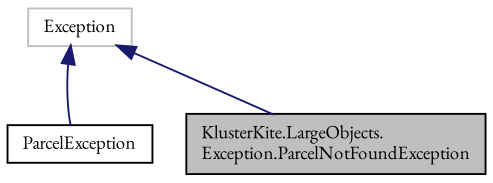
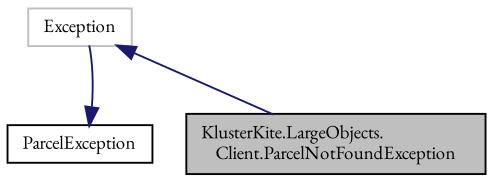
(67, 95) -> (92, 76)
(336, 144) -> (336, 144)
